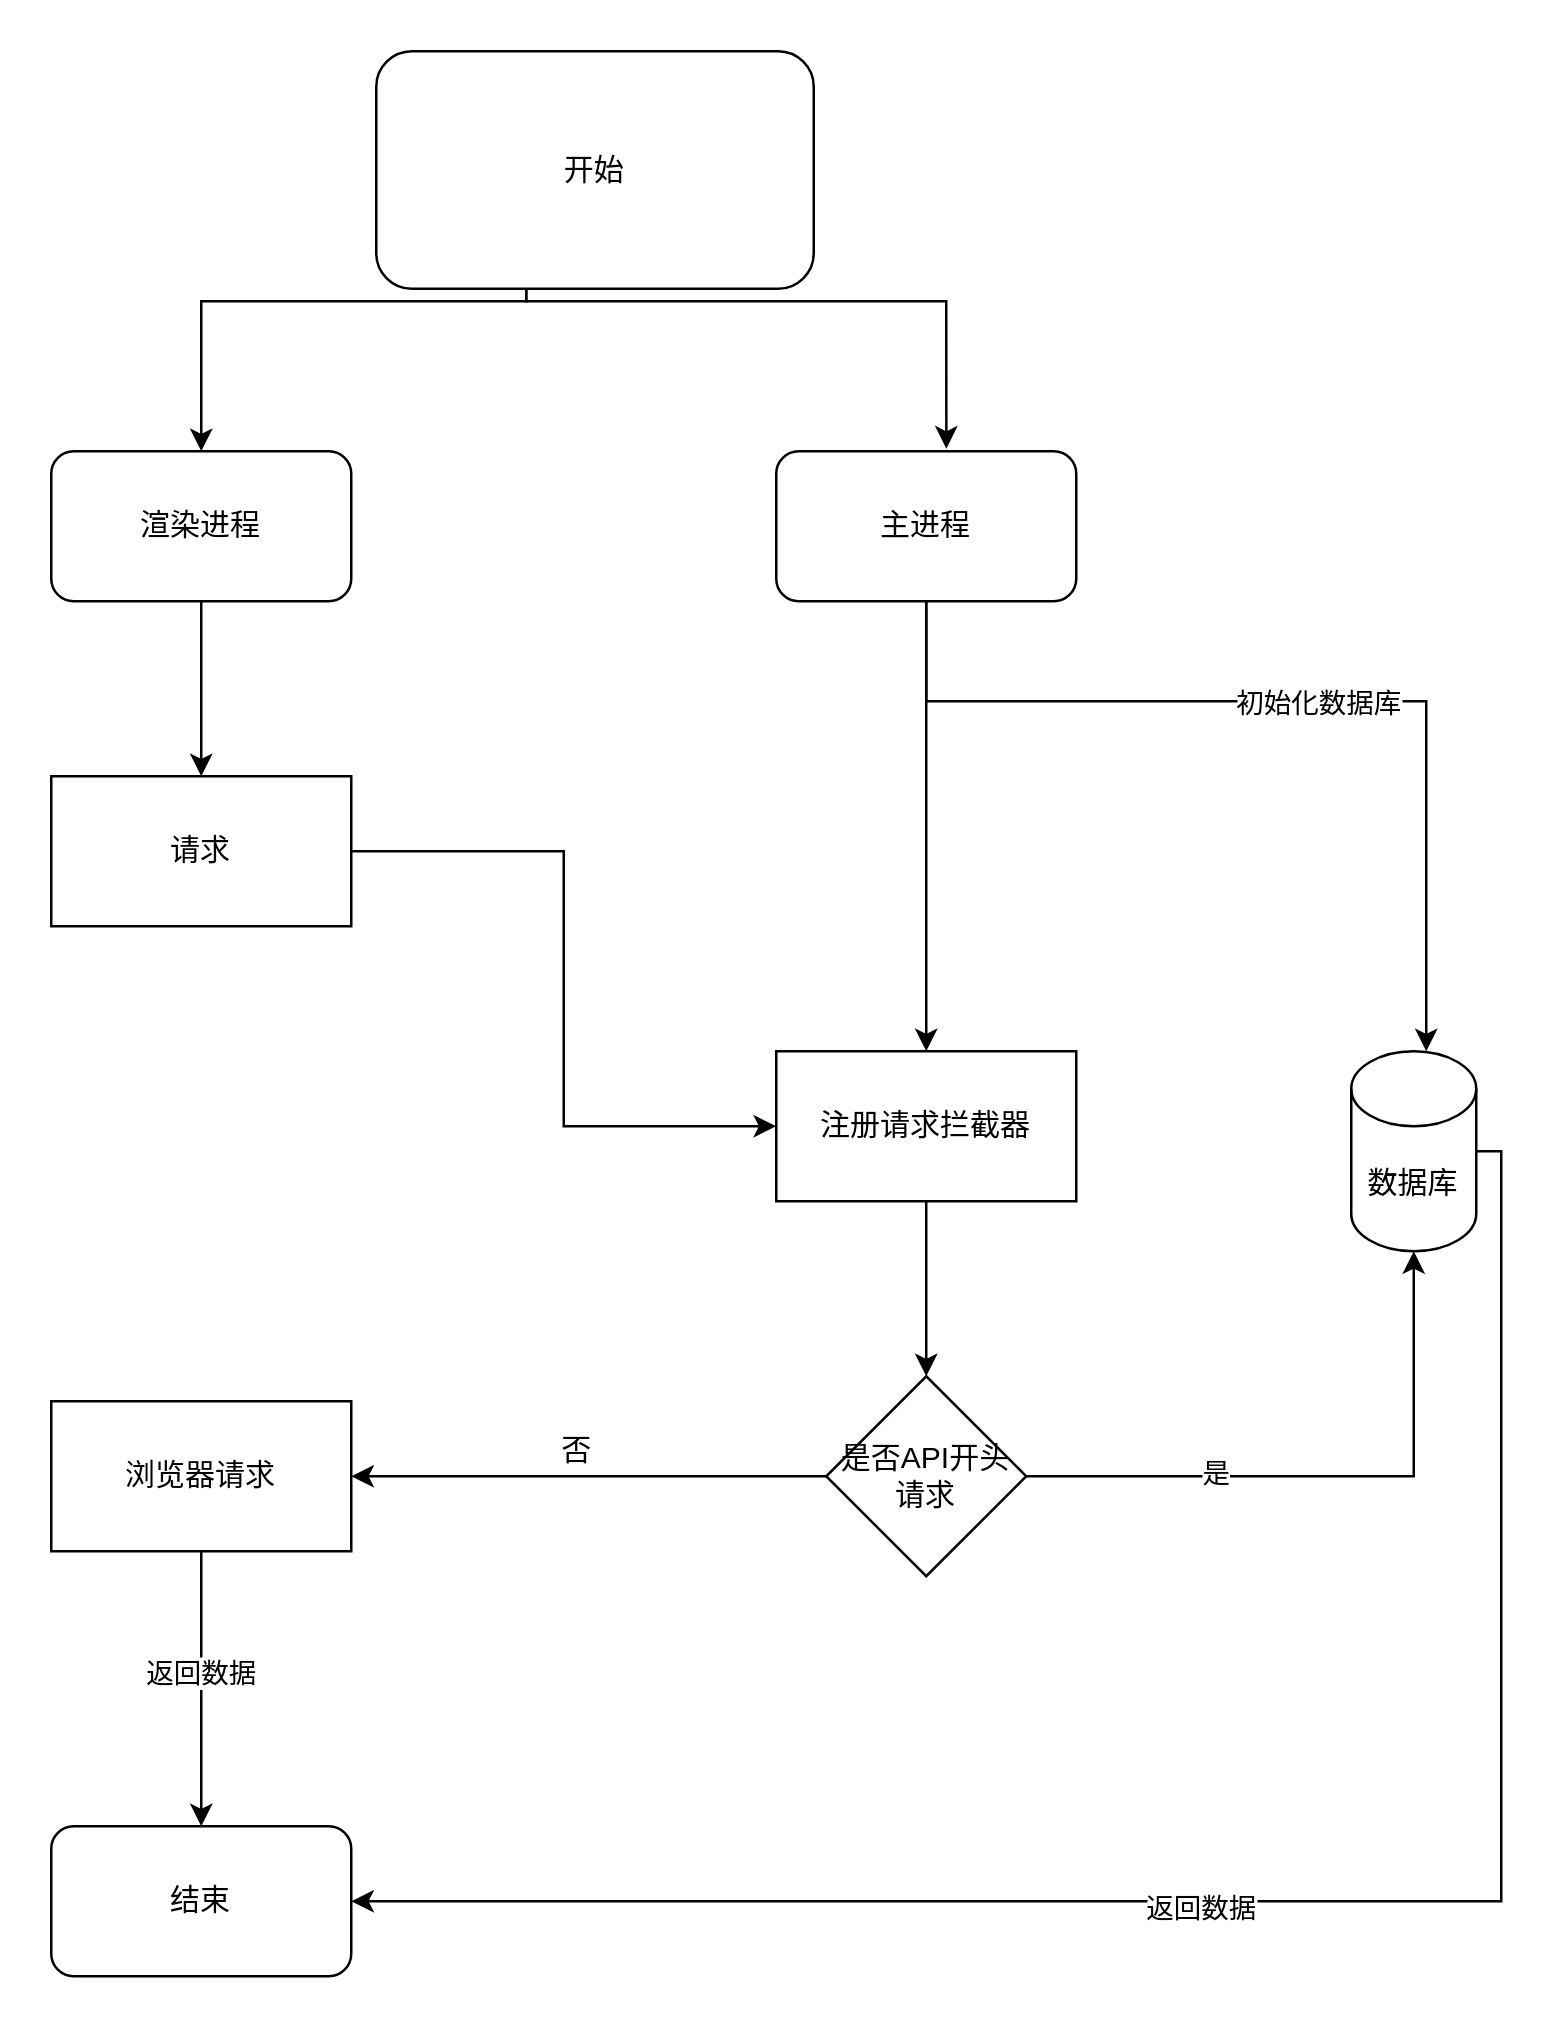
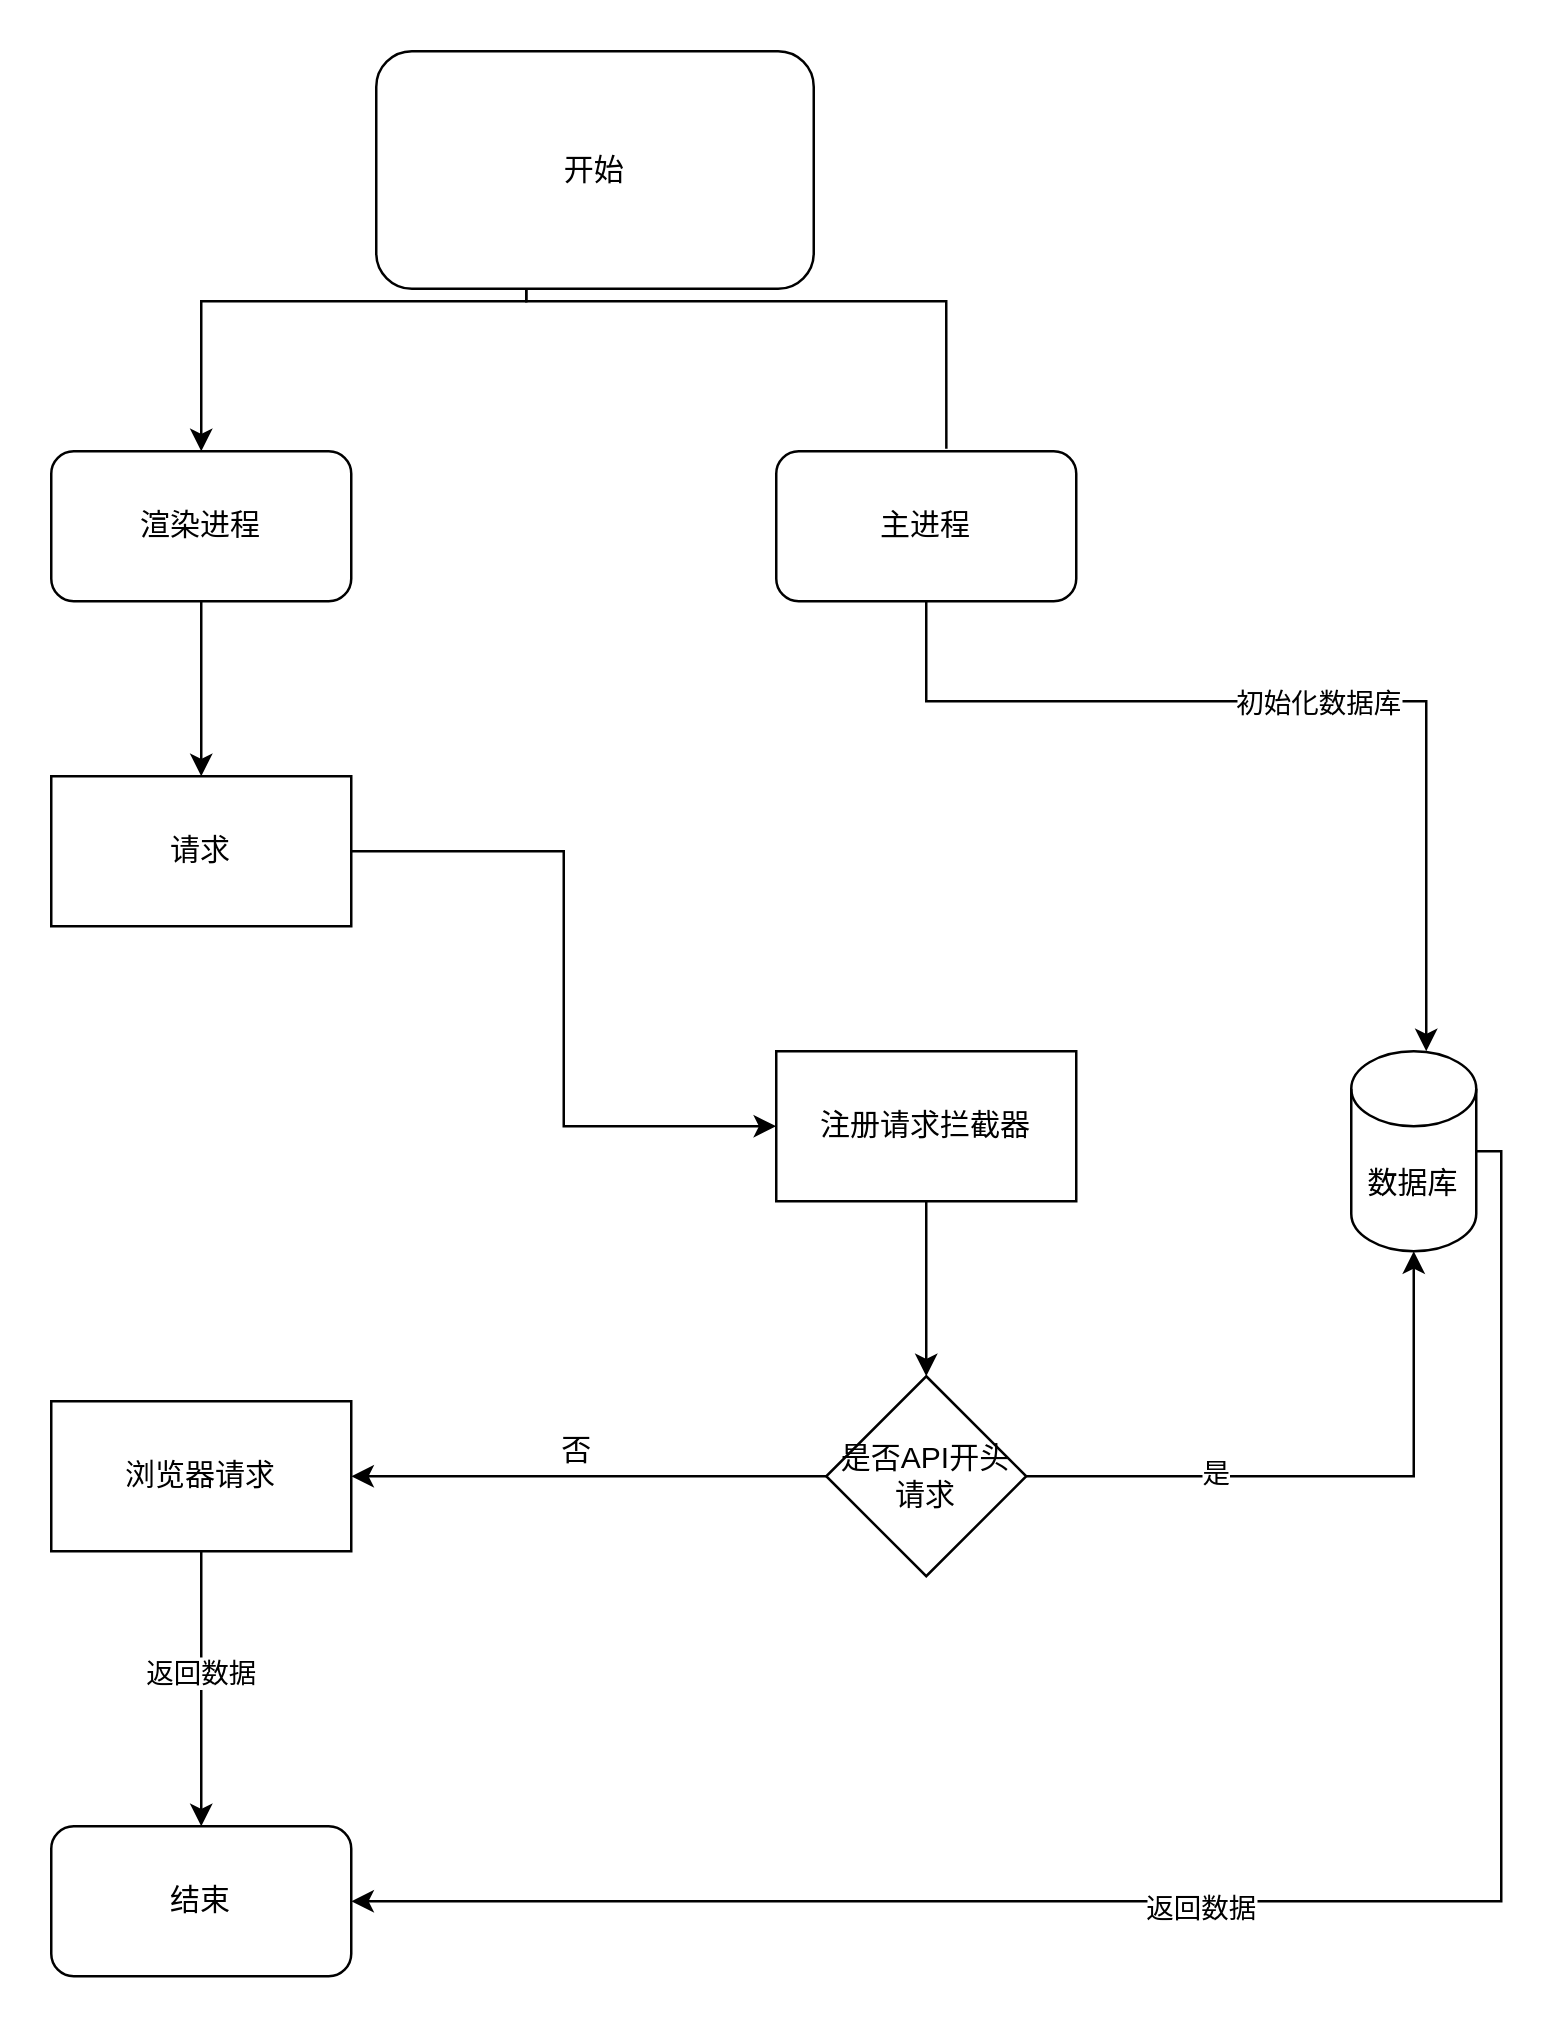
(946, 430) -> (946, 438)
(926, 870) -> none
